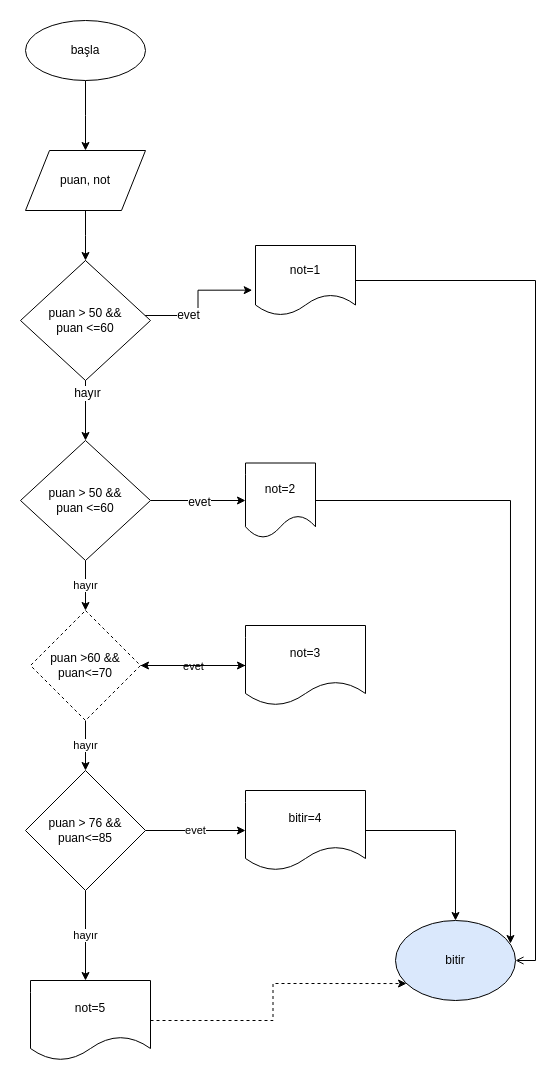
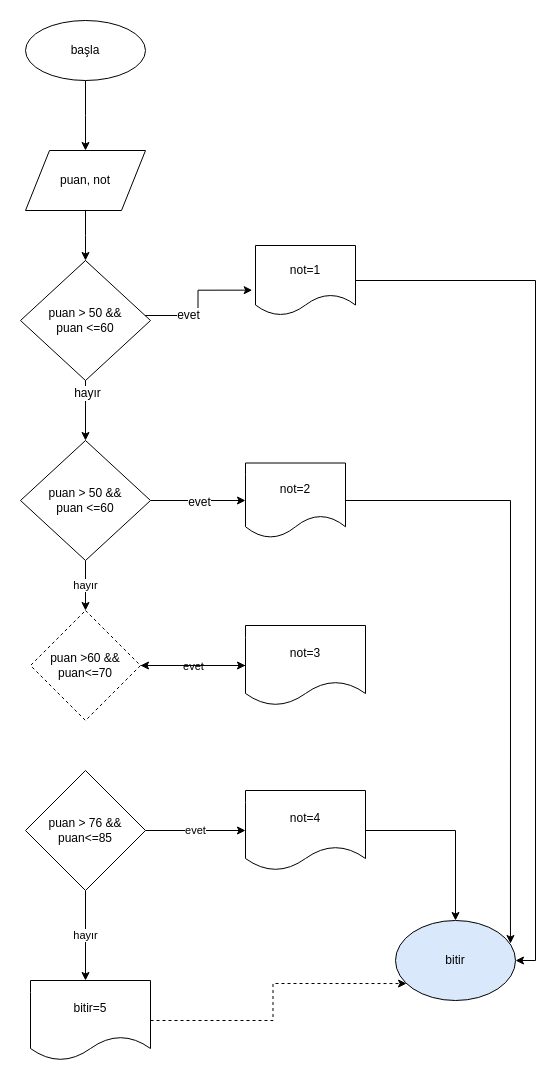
(281, 501) -> (296, 501)
(86, 742) -> none
(306, 819) -> (306, 819)
(521, 961) -> (523, 961)
(91, 1009) -> (91, 1009)
